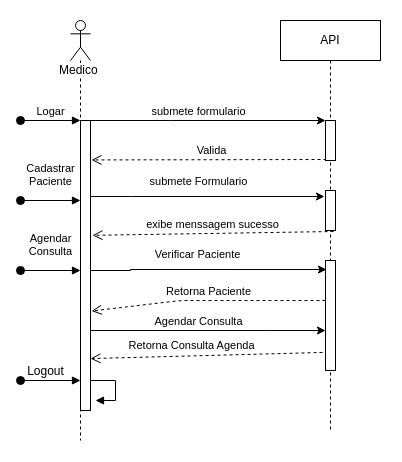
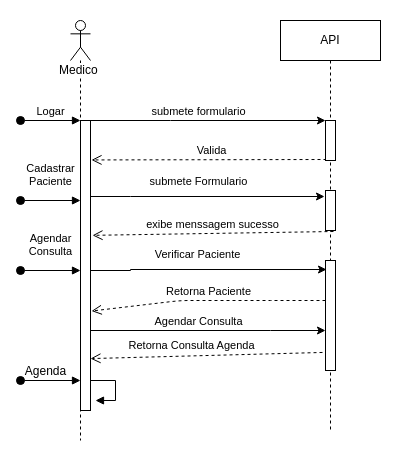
(46, 372) -> (46, 372)
